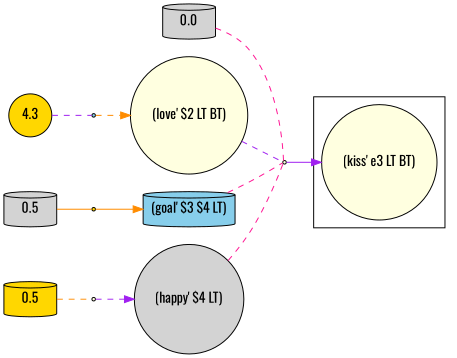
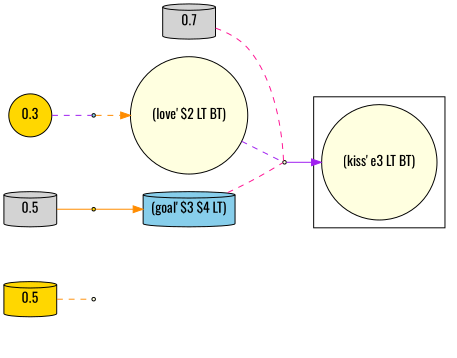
(189, 22) -> (189, 22)
(30, 115) -> (30, 115)
(189, 299) -> none
